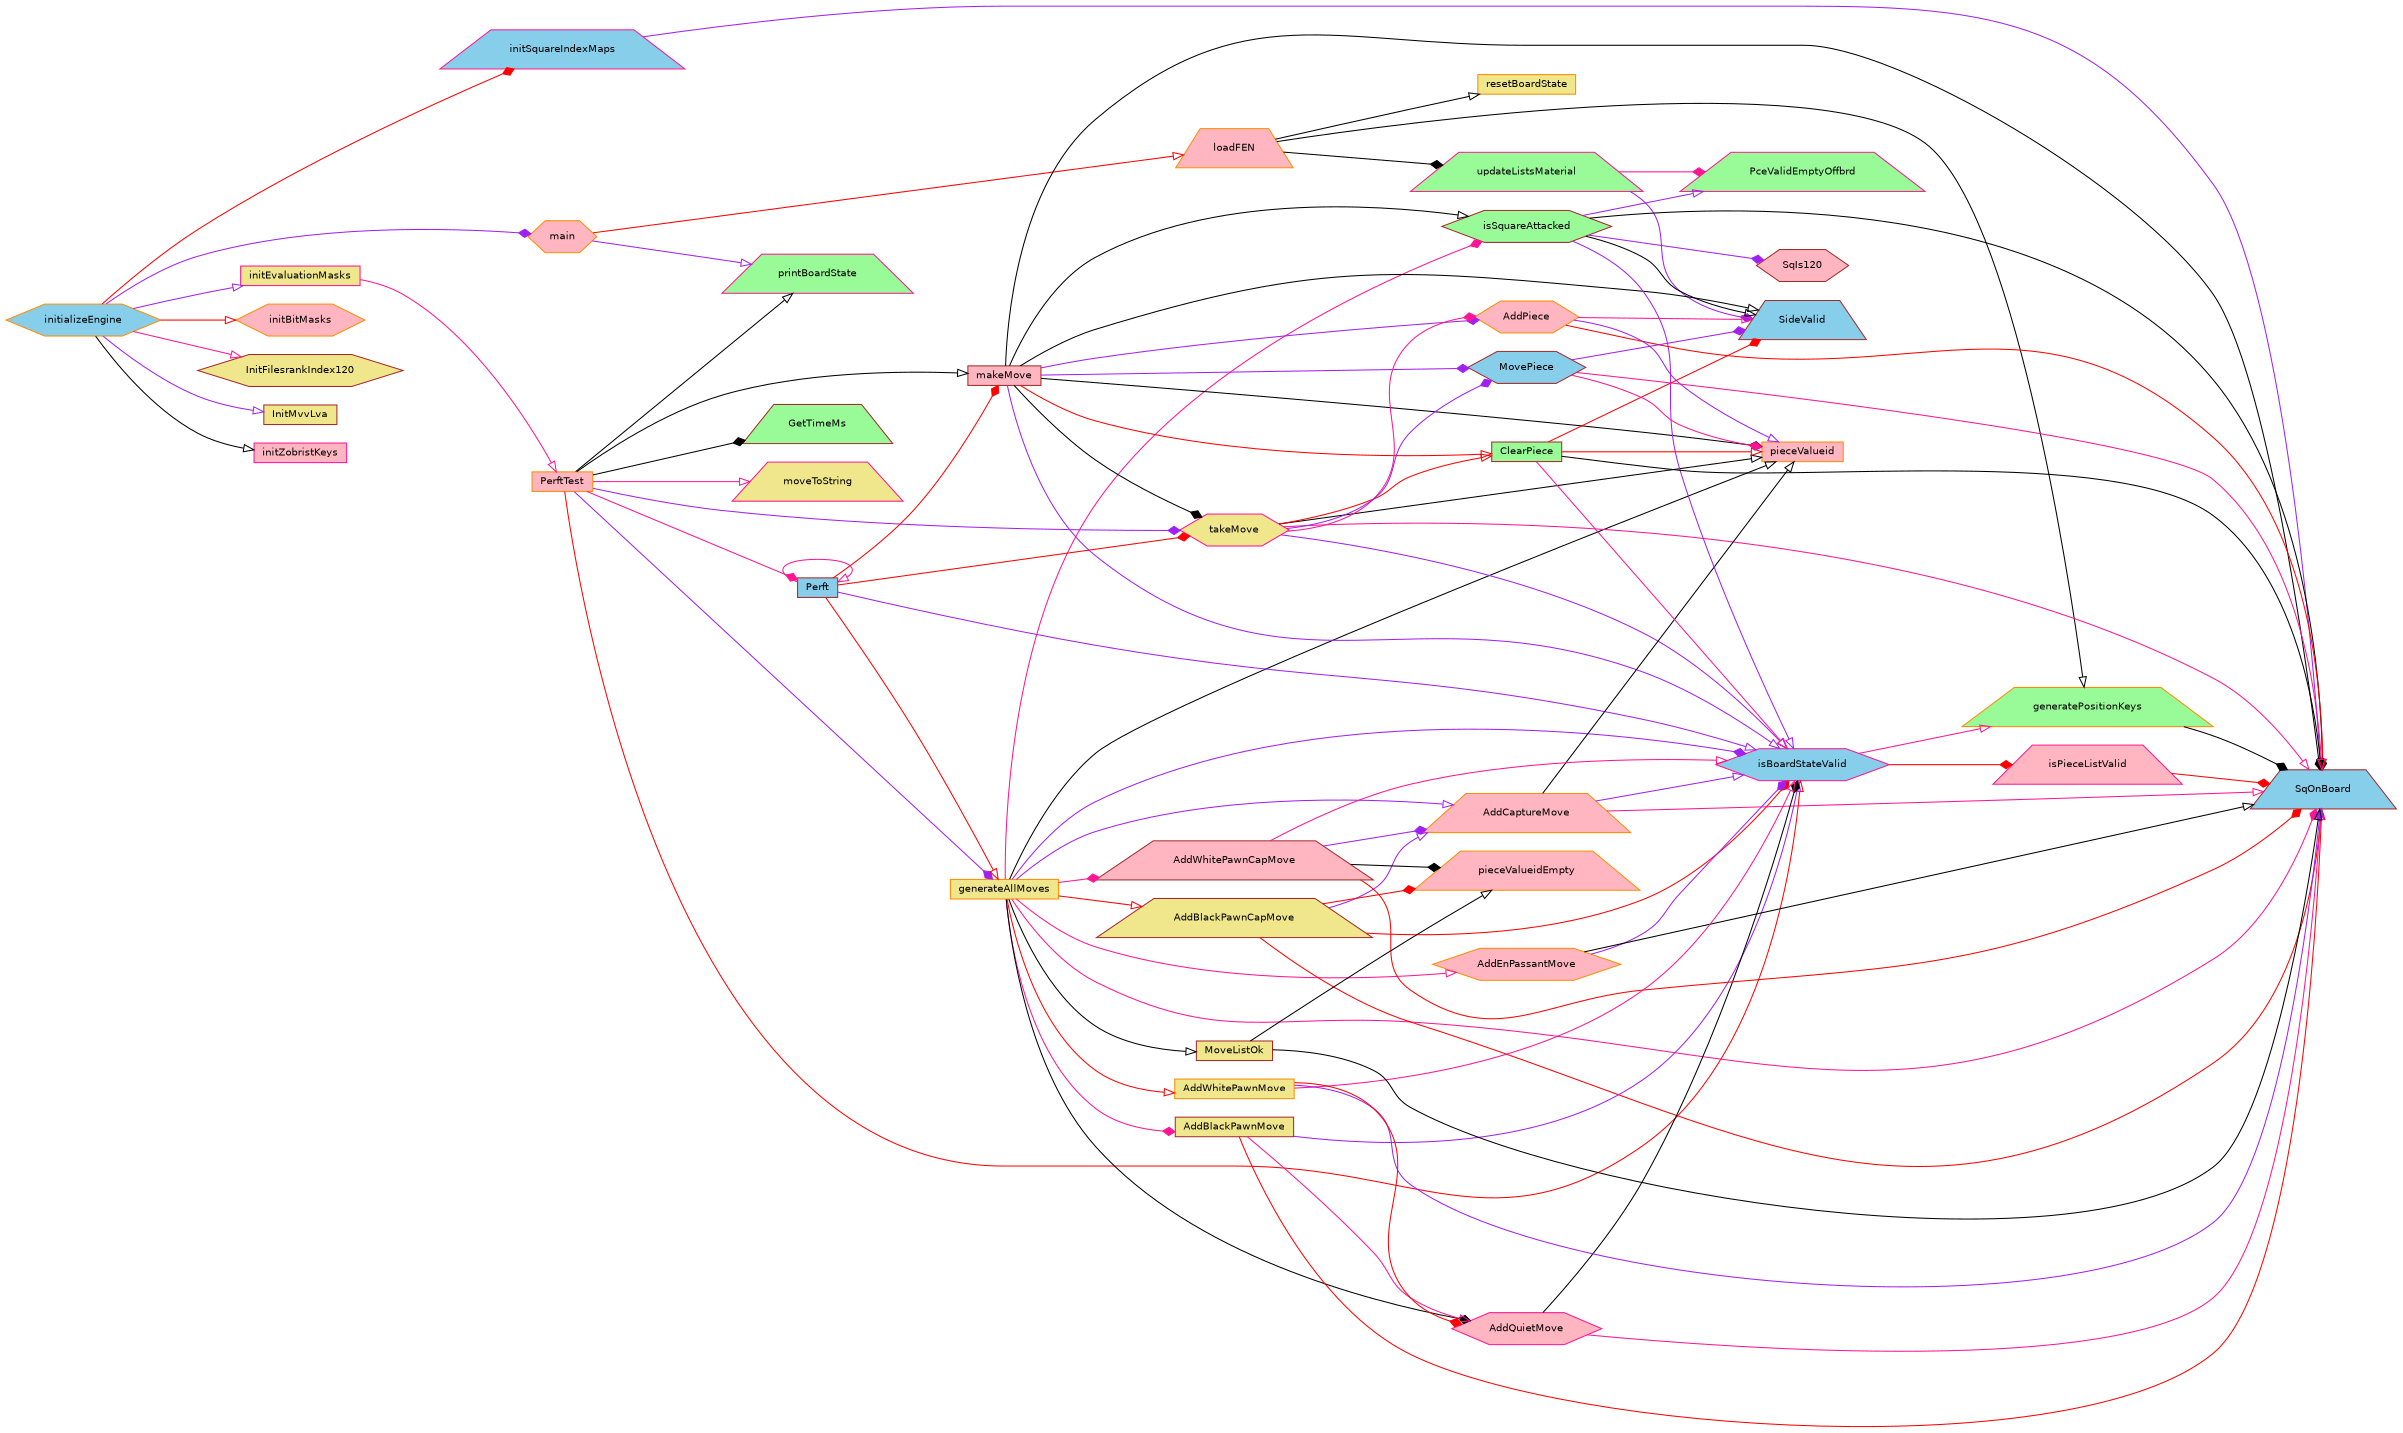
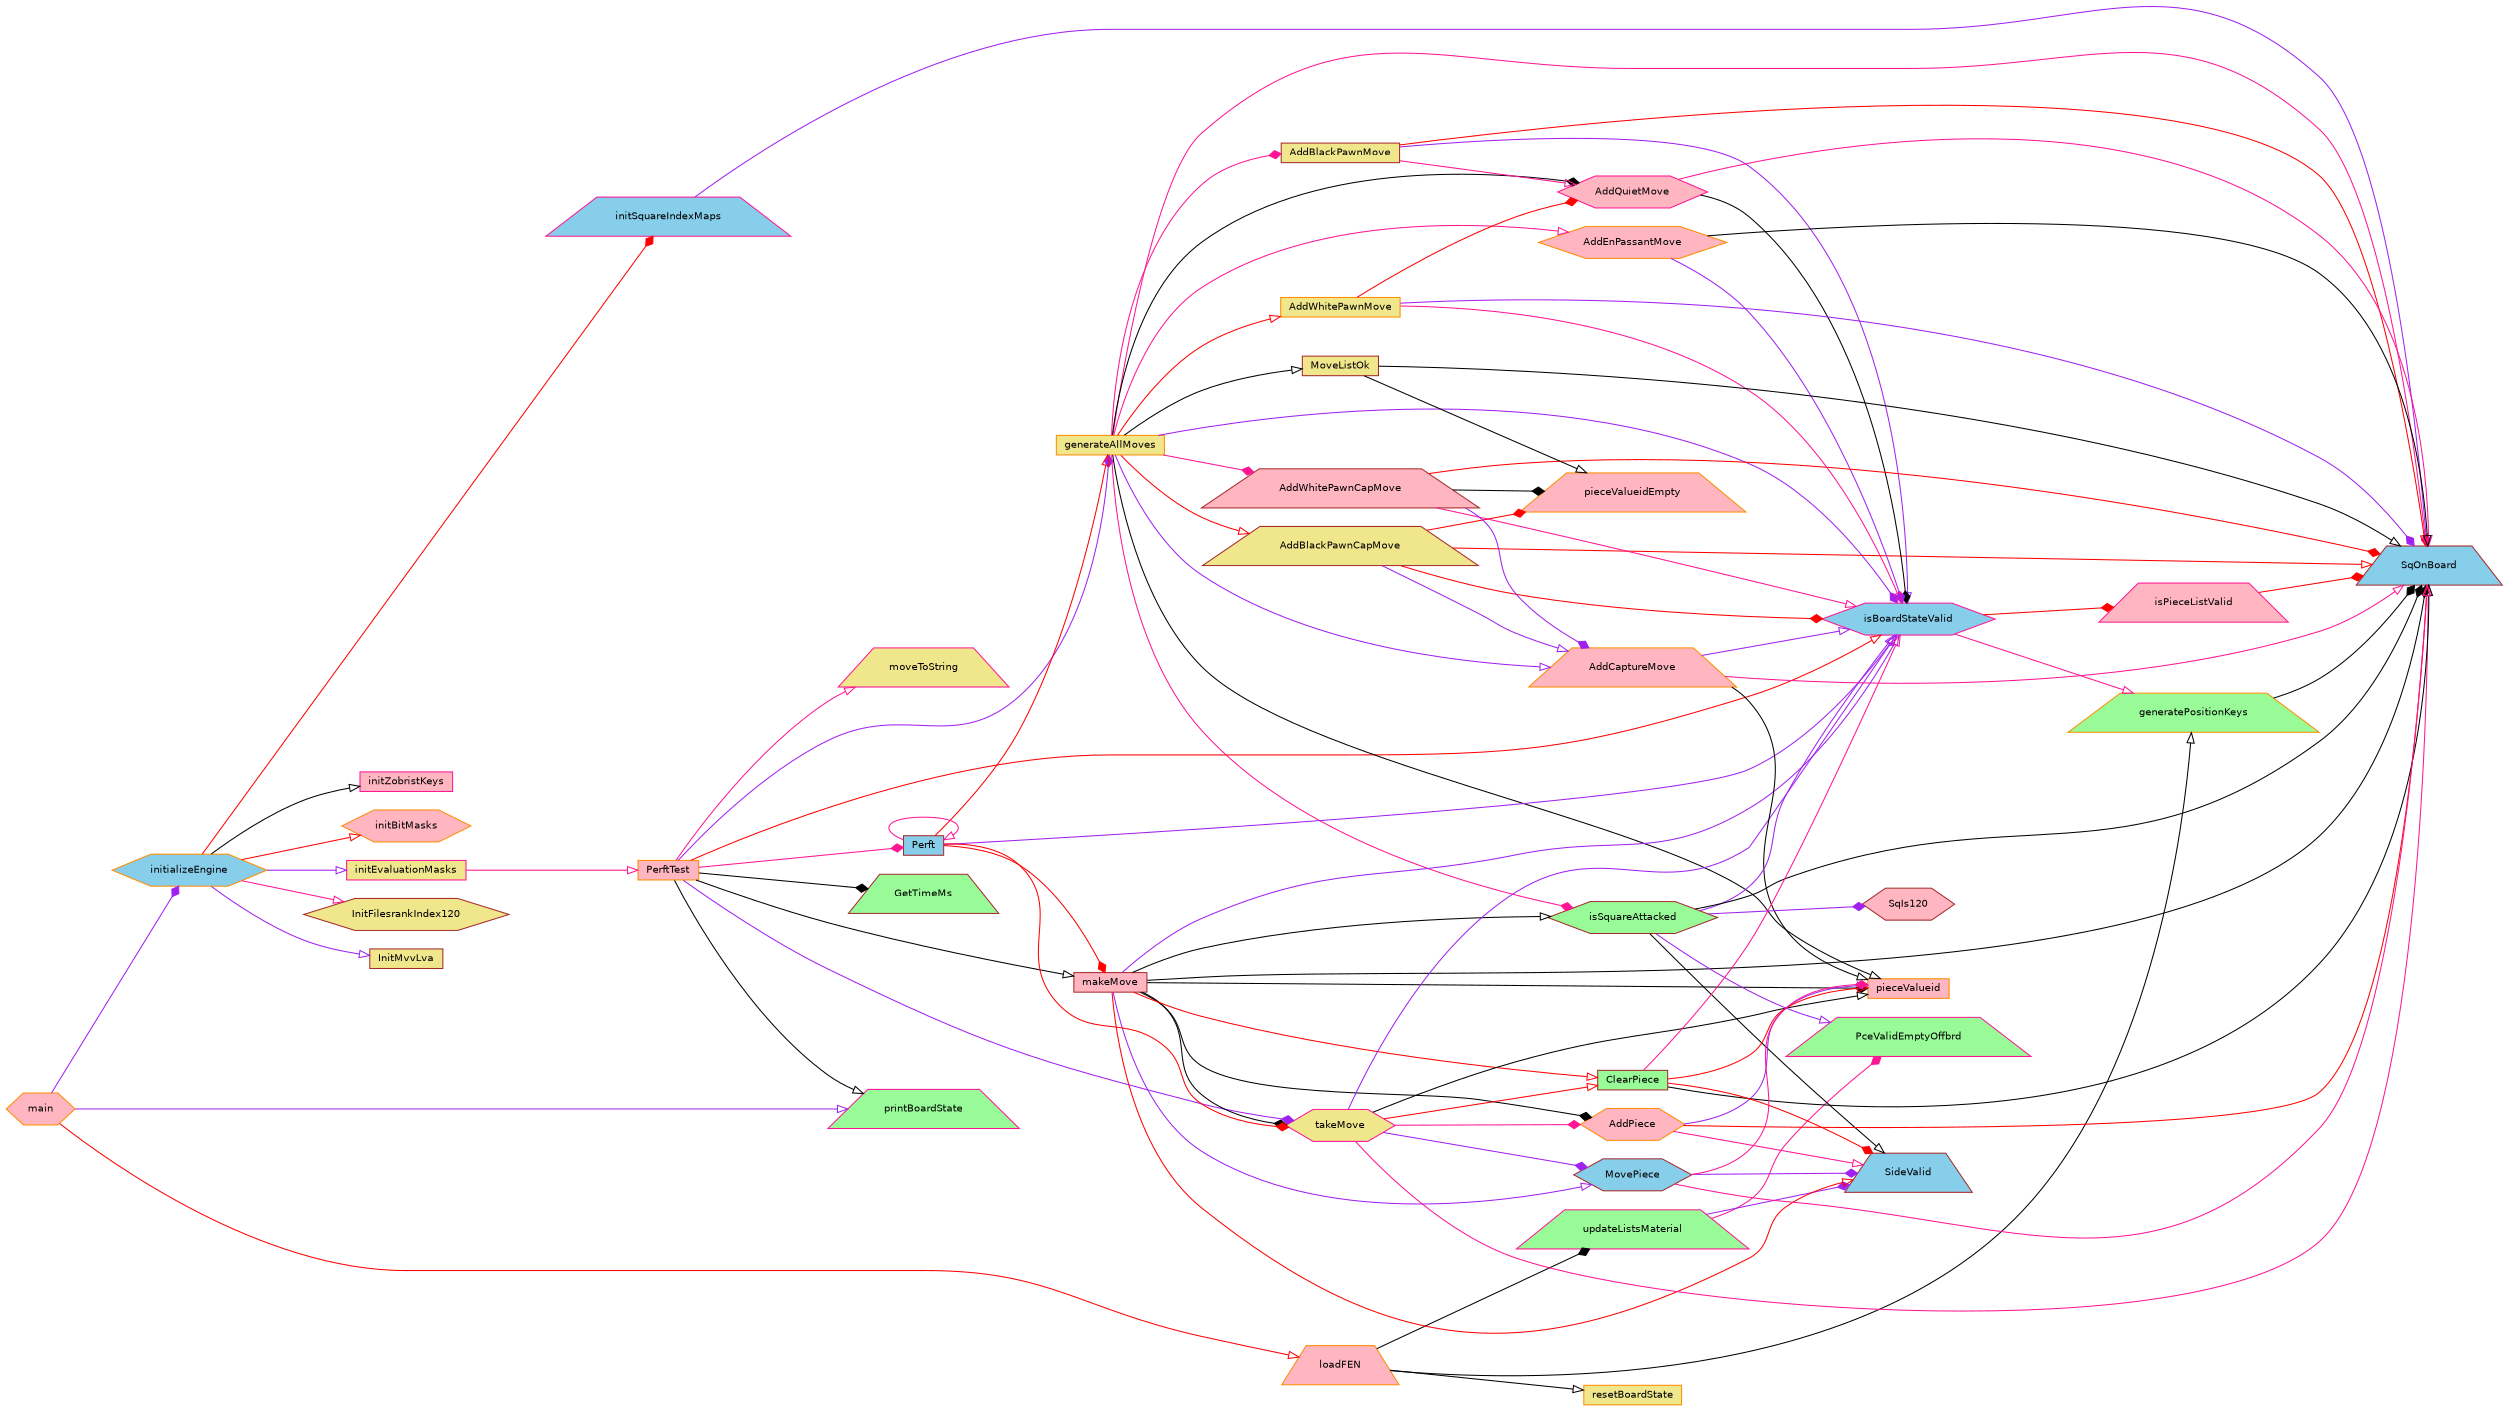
(305, 236) -> (112, 995)
(1378, 275) -> (1411, 1322)
(1253, 339) -> (1340, 1092)
(1249, 372) -> (1295, 1190)
